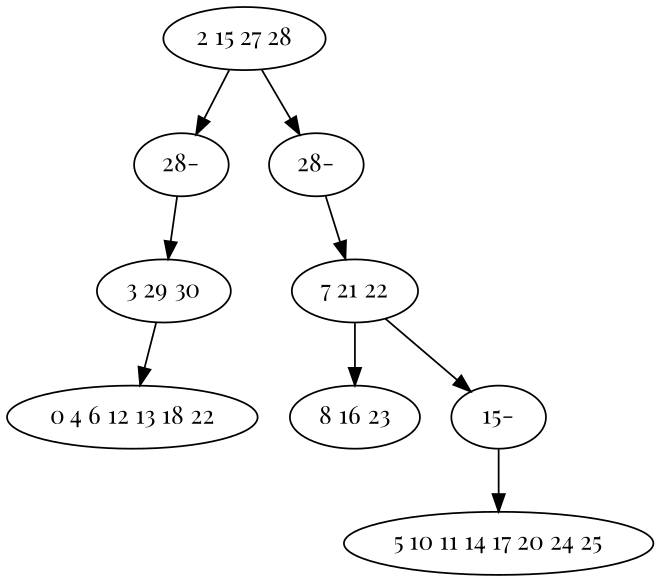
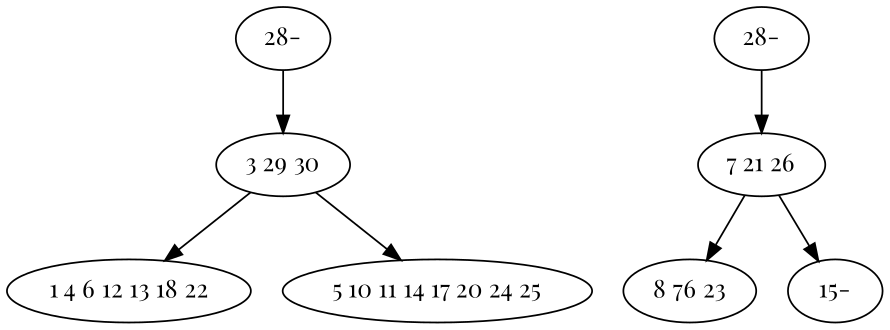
(244, 39) -> none
(355, 291) -> (762, 165)
(132, 417) -> (129, 291)
(355, 417) -> (690, 291)
(499, 472) -> (351, 221)
